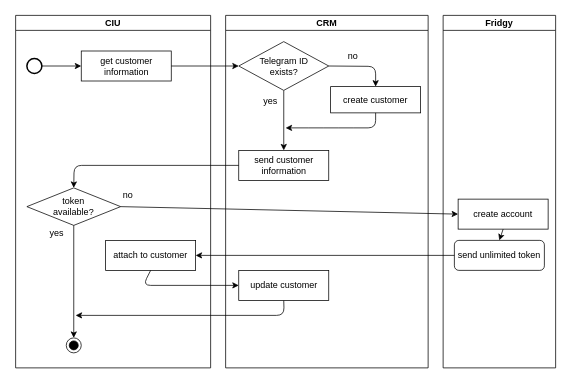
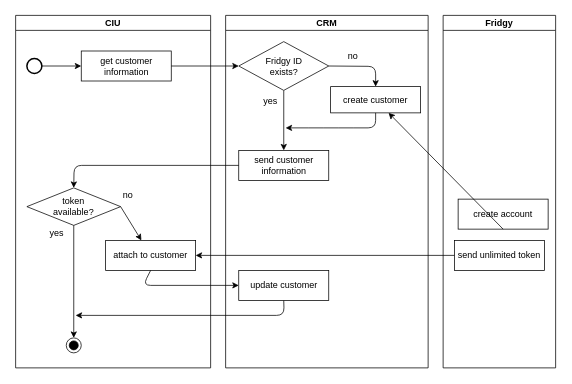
(284, 66) -> (284, 66)
(433, 214) -> (130, 221)
(502, 232) -> (435, 160)
(499, 255) -> (499, 255)
